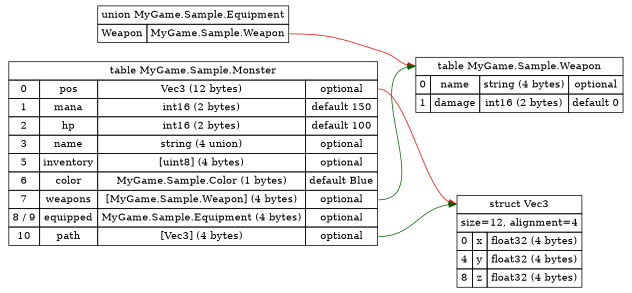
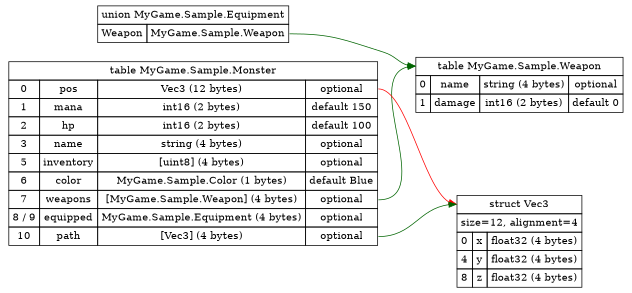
(351, 42) -> (351, 42)
(202, 144) -> (202, 144)
